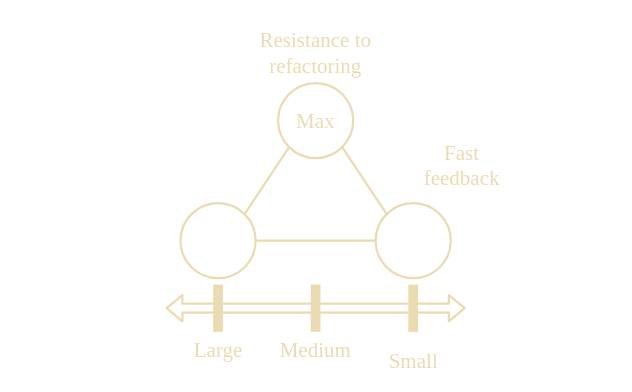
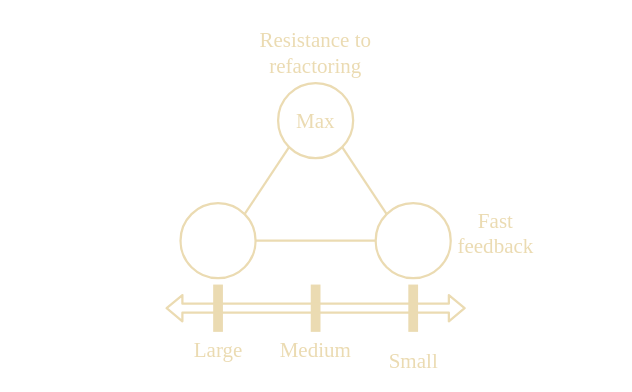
(462, 165) -> (495, 233)
